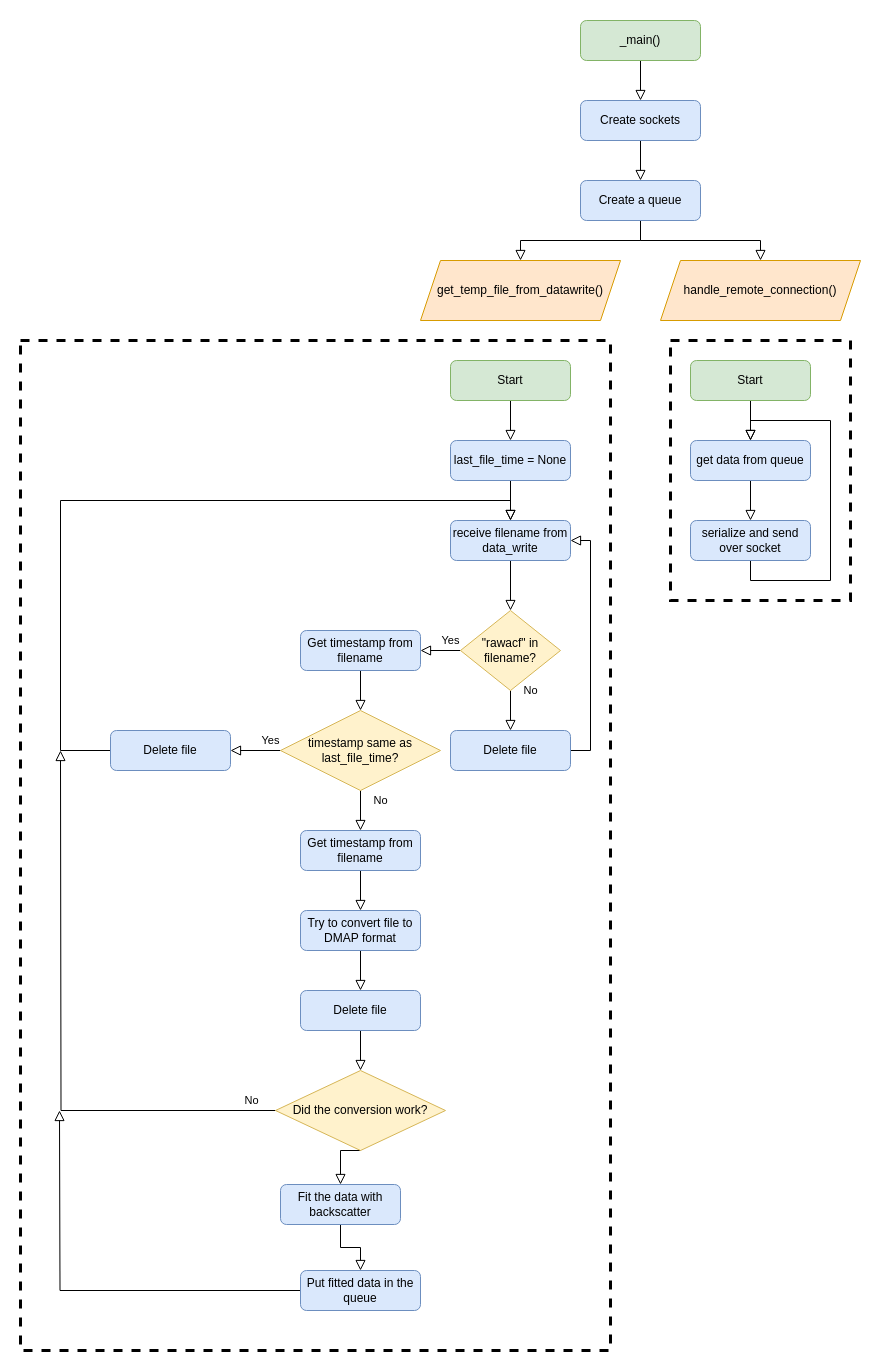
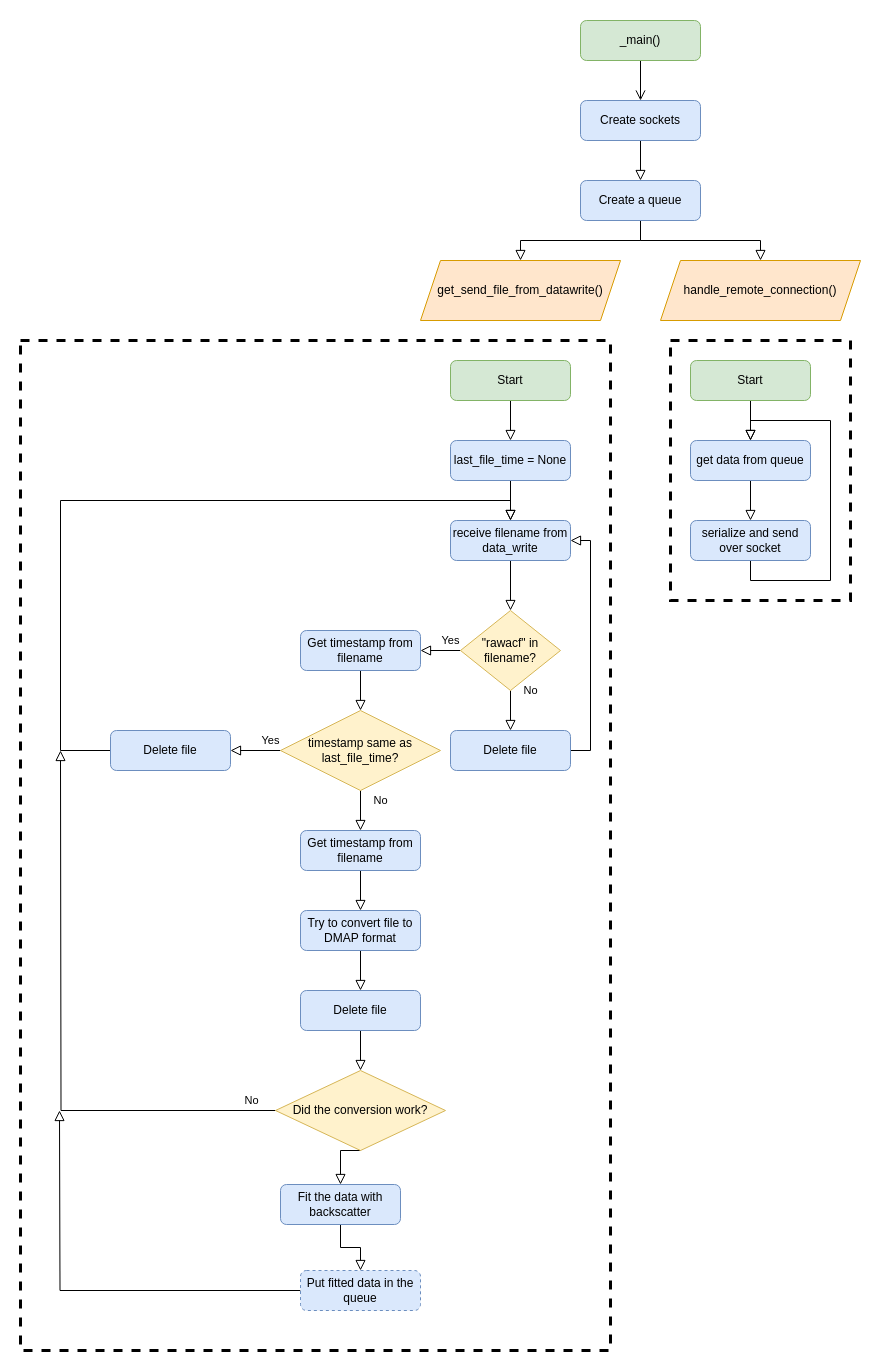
(641, 89) -> (641, 93)
(521, 291) -> (521, 291)
(361, 1291) -> (361, 1291)
